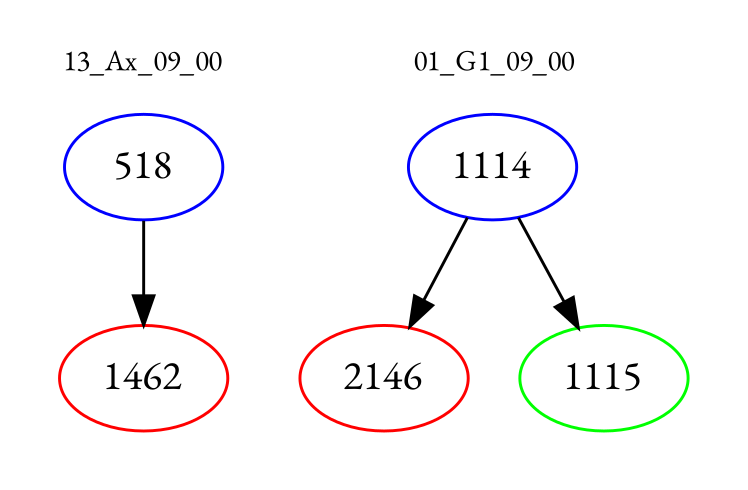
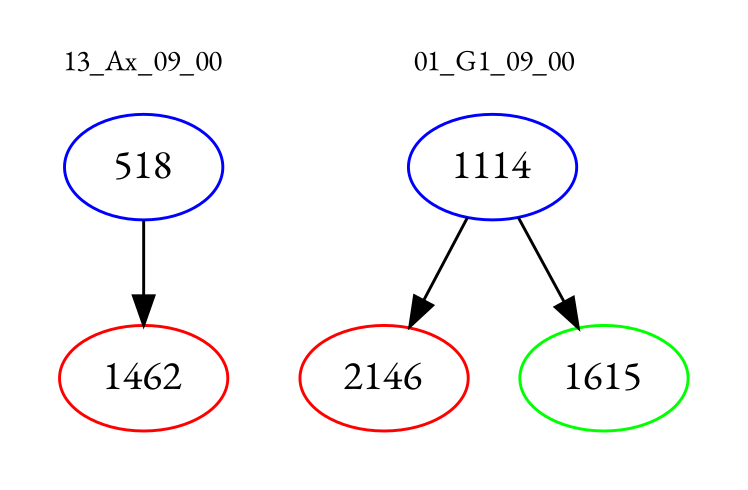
(604, 378) -> (604, 378)
